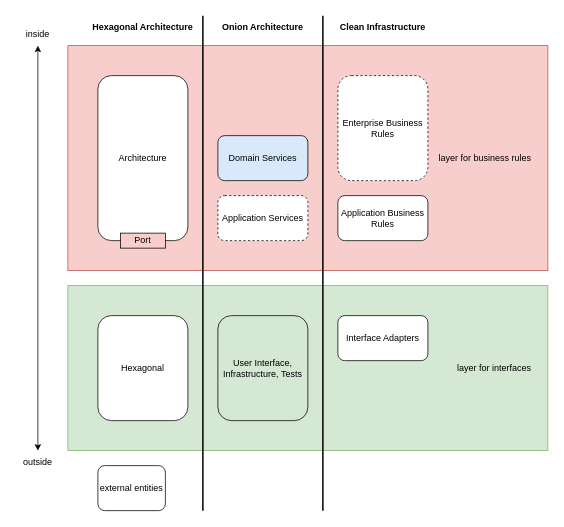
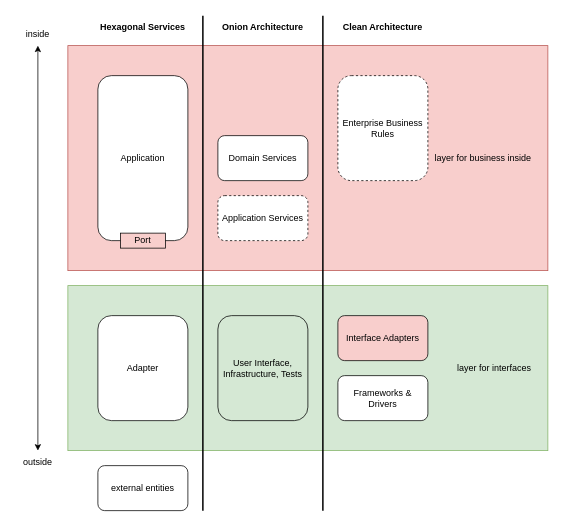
(143, 27) -> (143, 27)
(383, 27) -> (383, 27)
(143, 158) -> (143, 158)
(263, 158) -> (263, 158)
(478, 158) -> (477, 158)
(383, 218) -> none
(383, 338) -> (383, 338)
(143, 368) -> (143, 368)
none -> (383, 398)
(132, 488) -> (143, 488)
